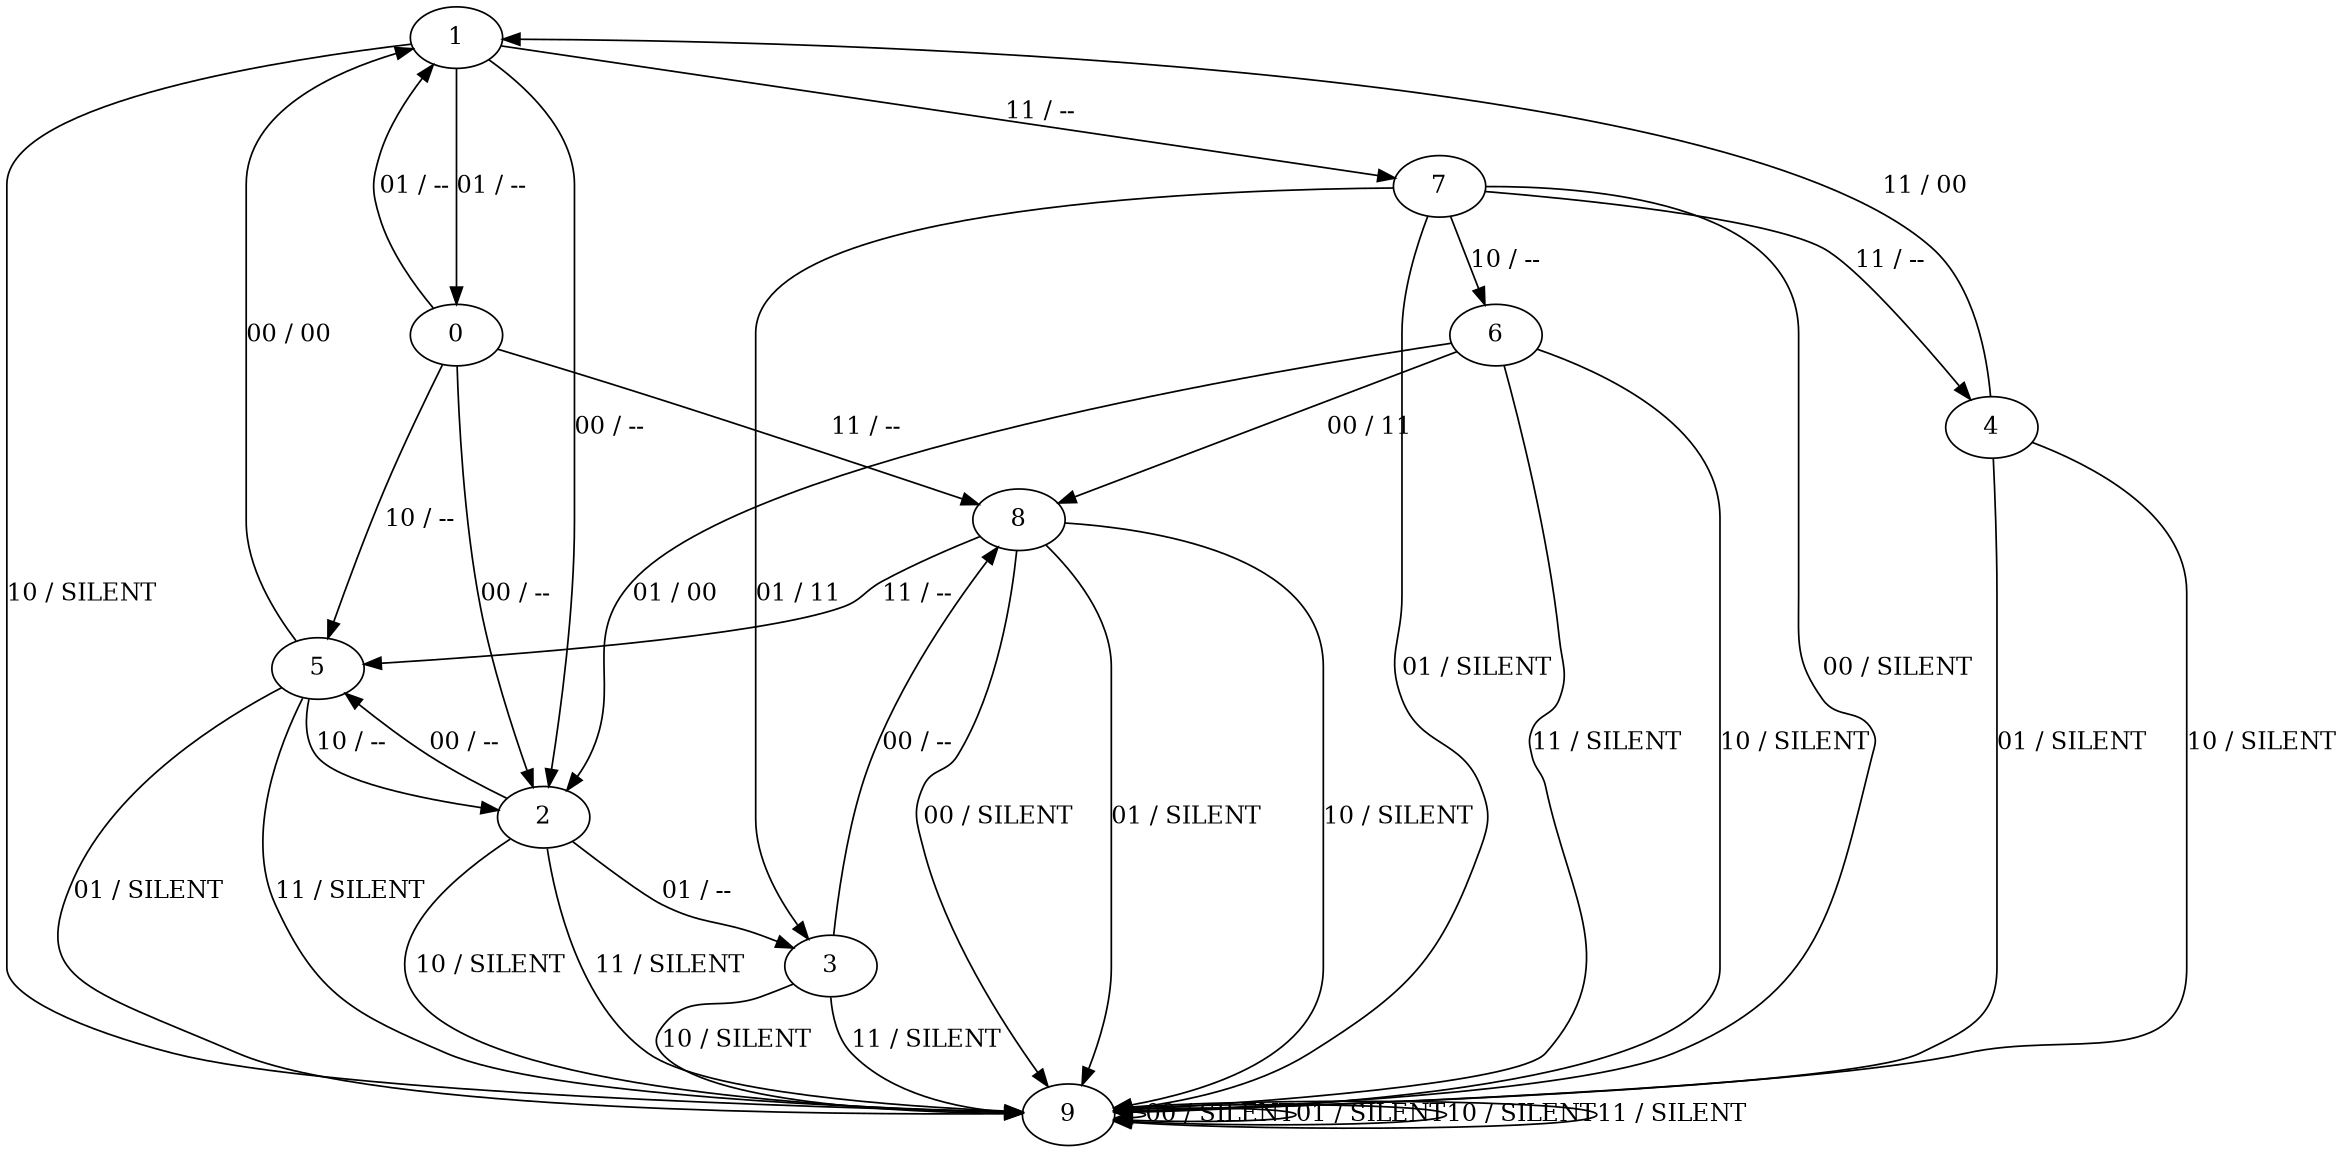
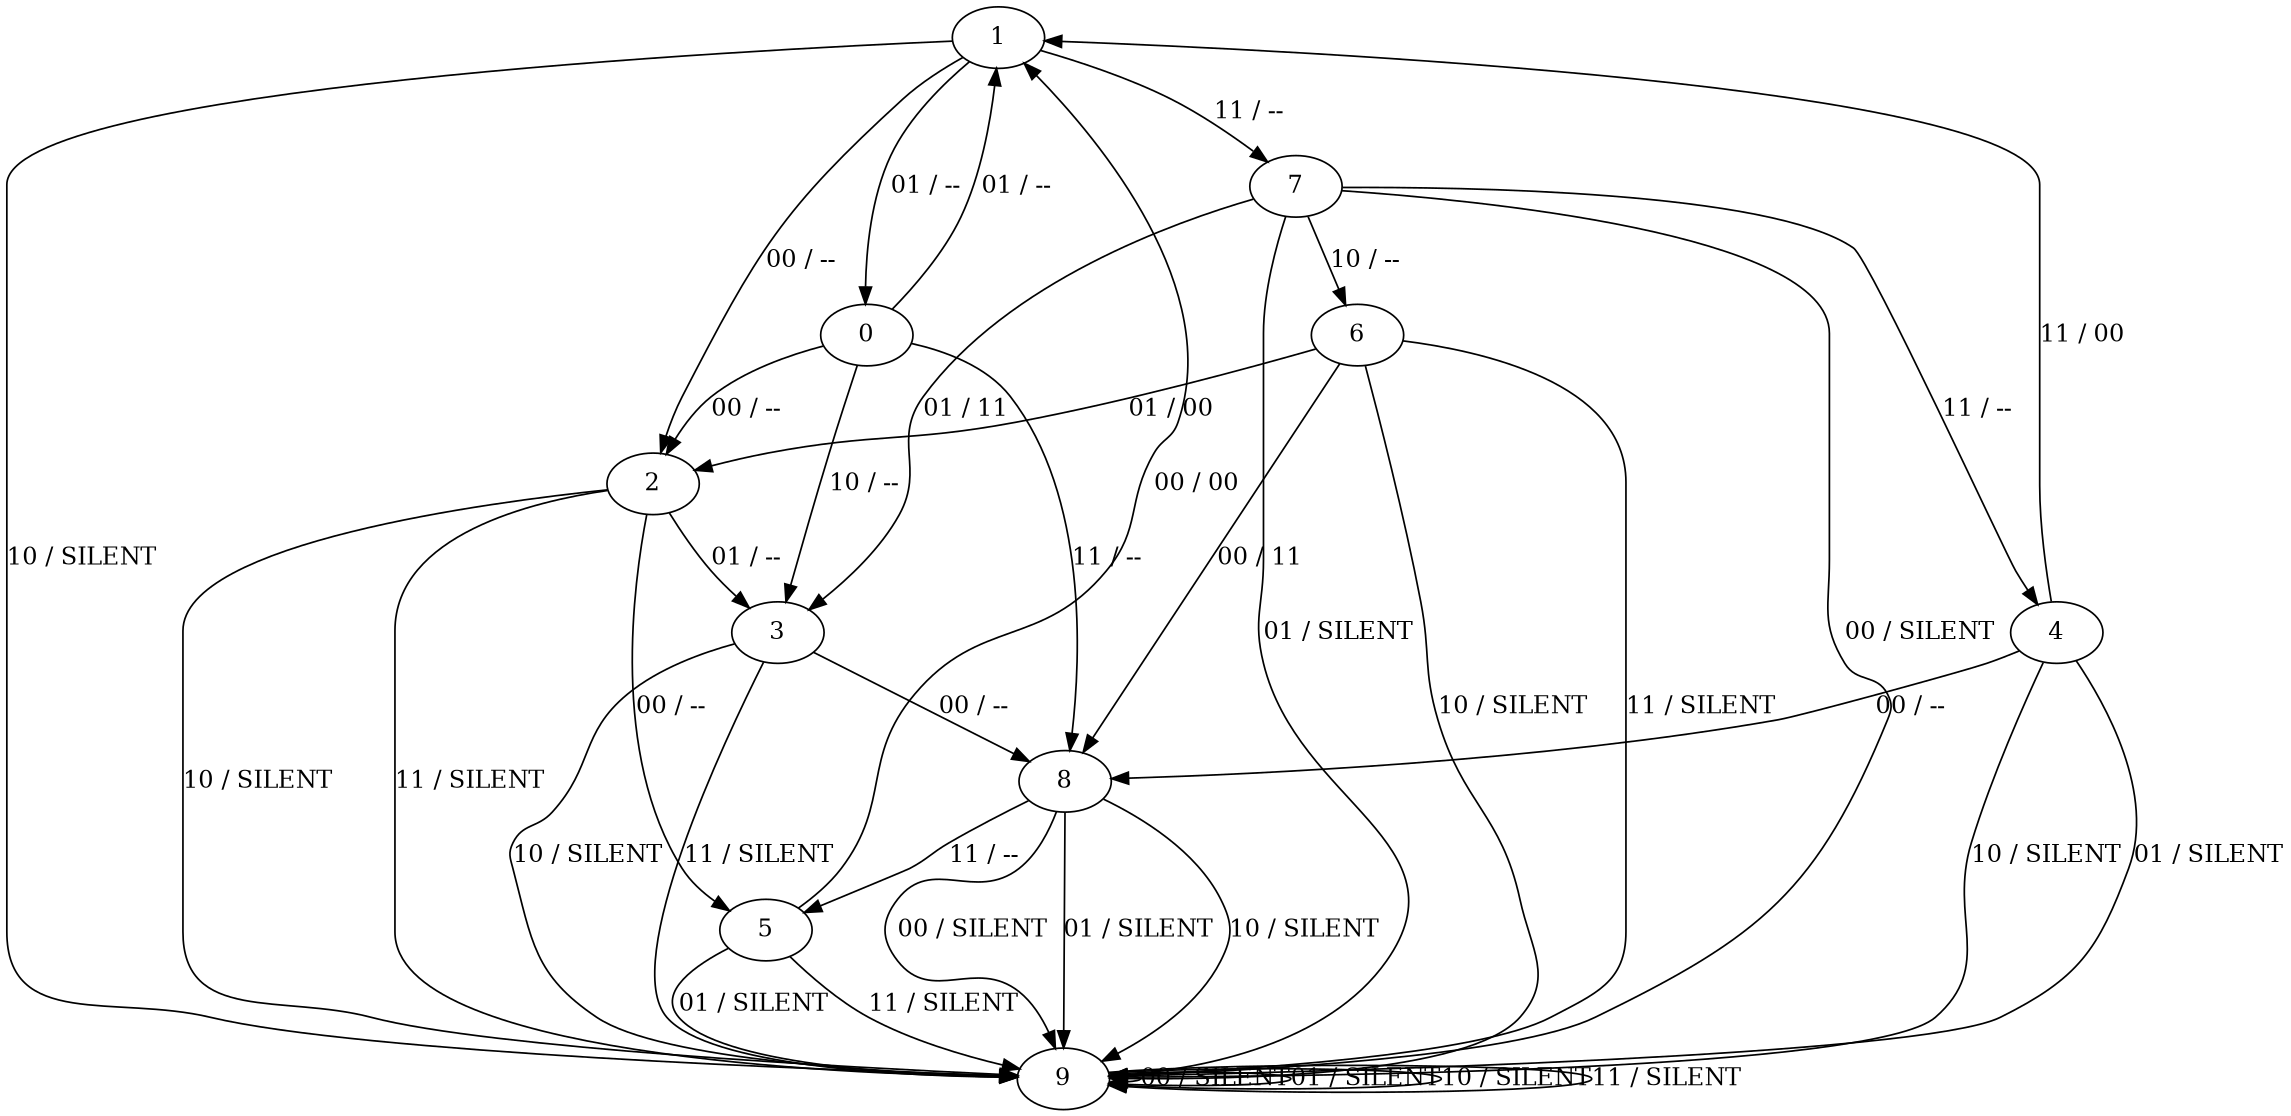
(384, 491) -> (823, 475)
none -> (1579, 748)
(367, 783) -> none
